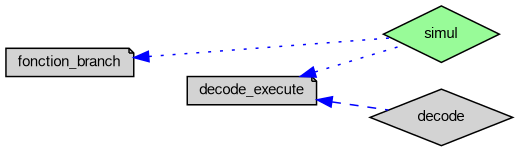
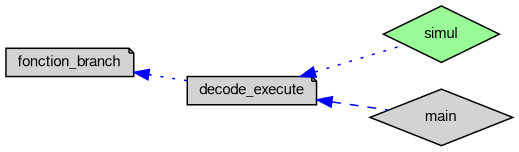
(270, 47) -> (168, 78)
(441, 117) -> (441, 117)
